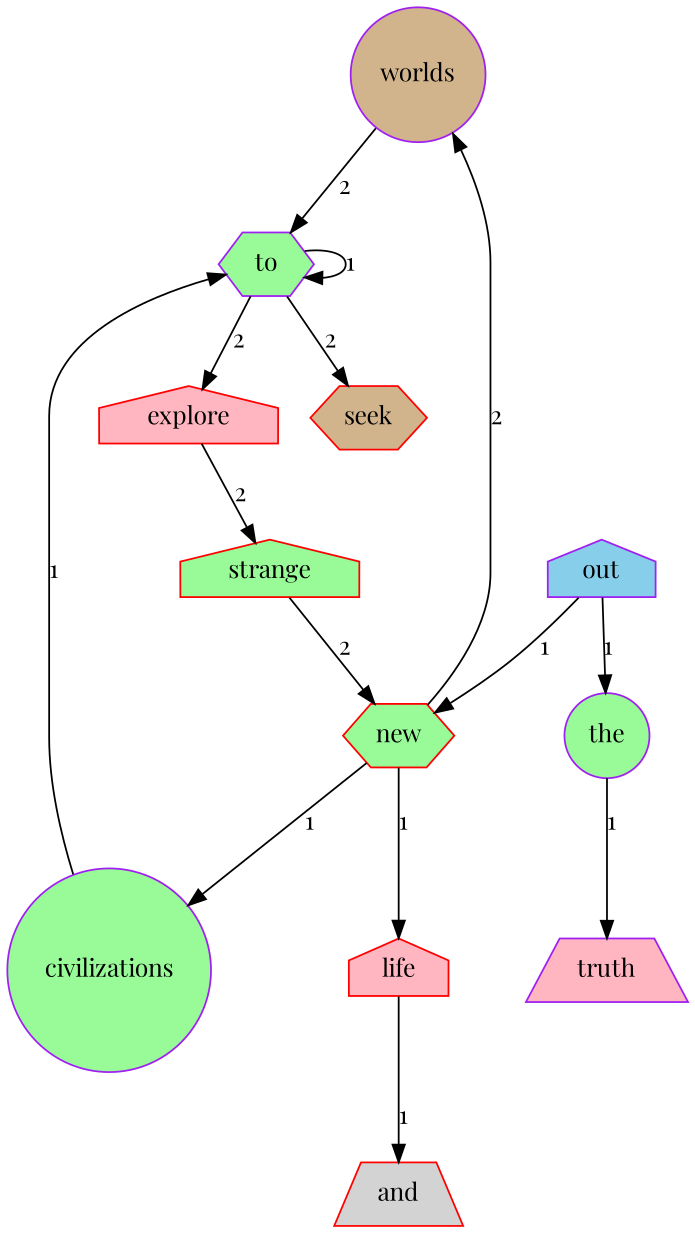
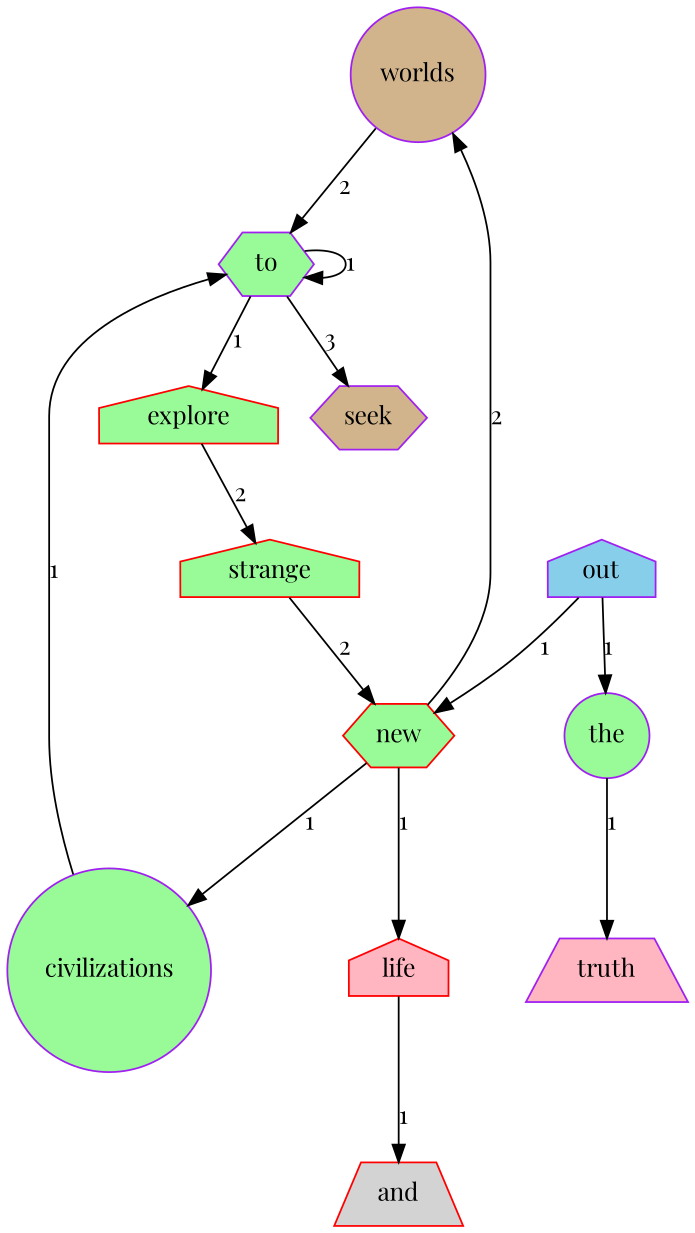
(242, 341) -> (242, 341)
(334, 341) -> (333, 341)
(189, 418) -> (189, 418)
(369, 418) -> (369, 418)
